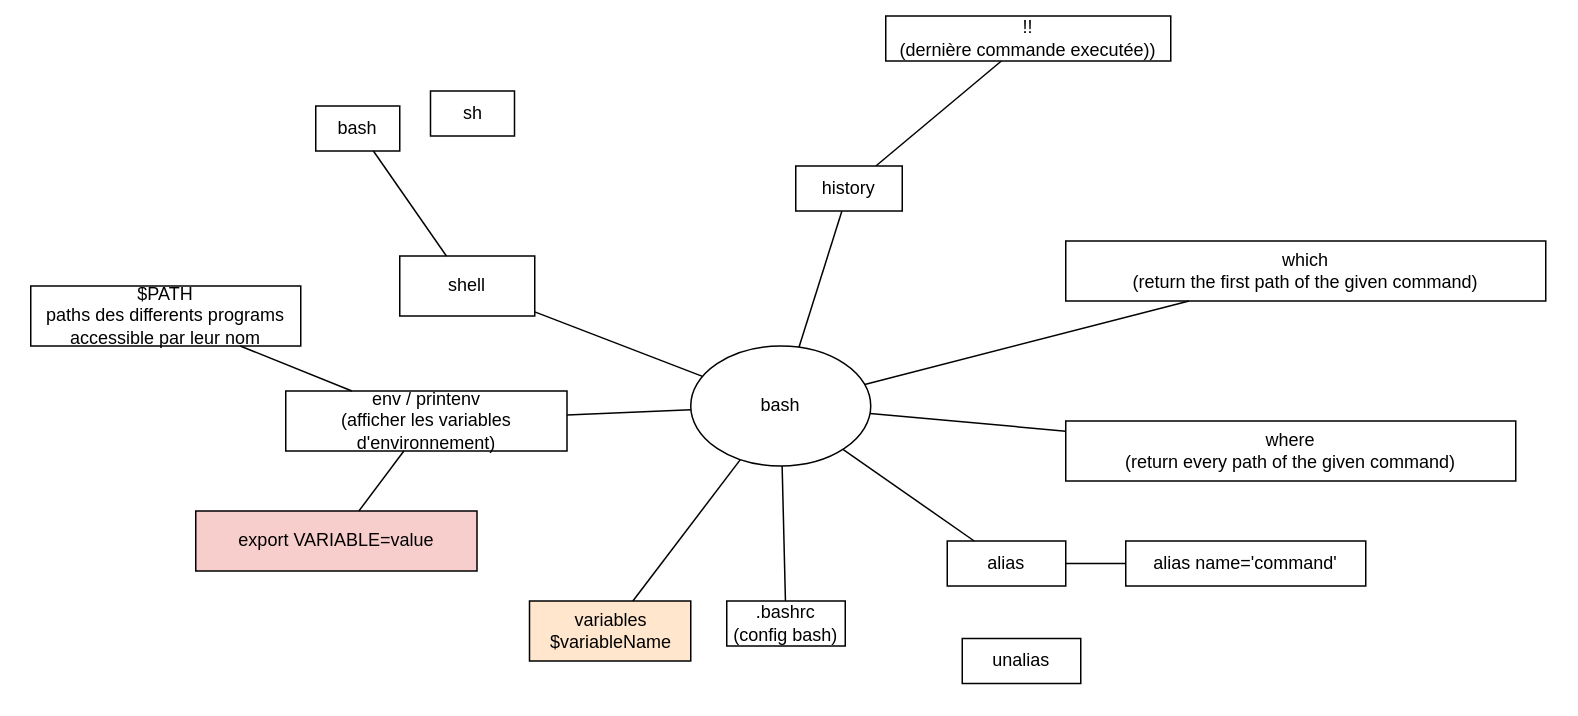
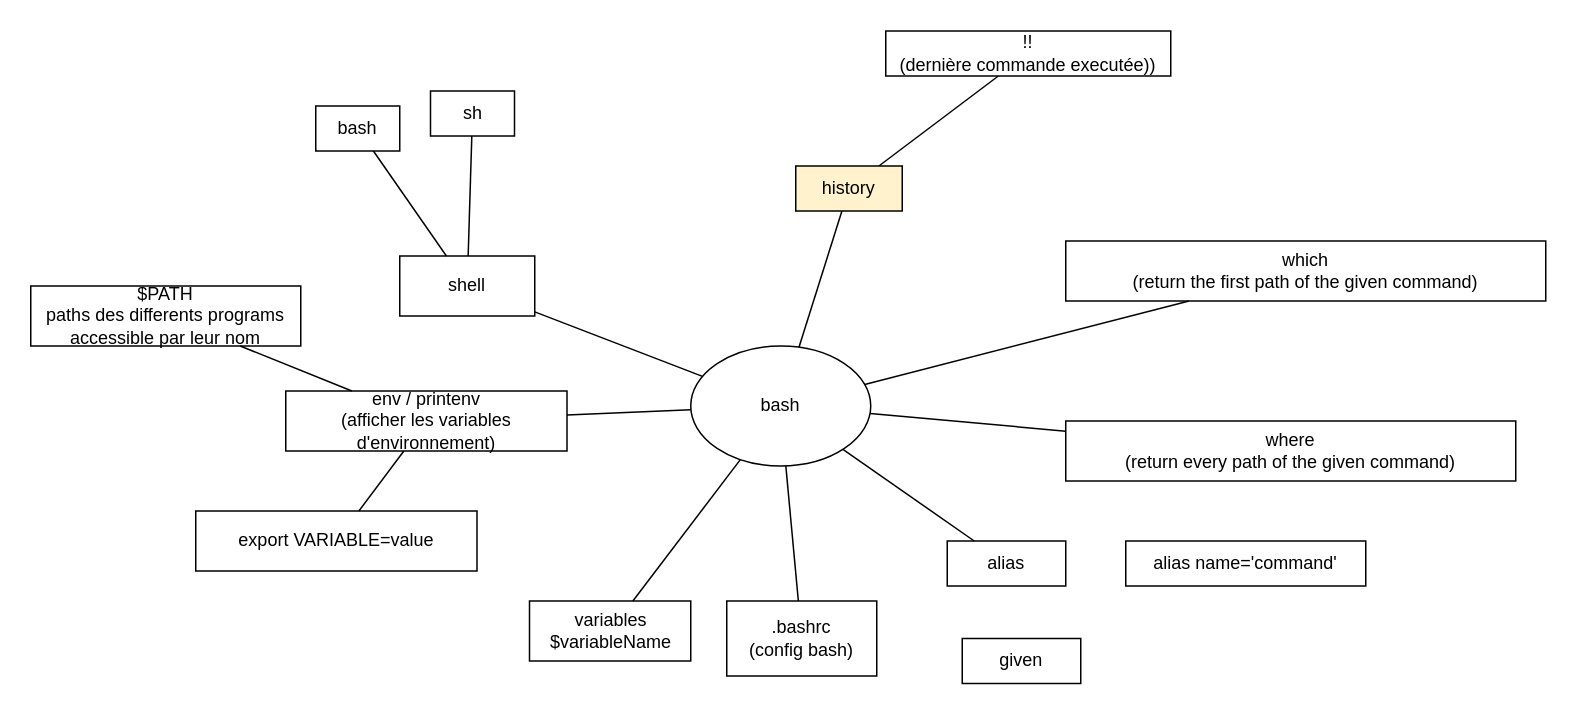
(1028, 38) -> (1028, 53)
(849, 188) -> (849, 188)
none -> (470, 196)
(336, 541) -> (336, 541)
(1096, 563) -> none
(786, 623) -> (802, 638)
(610, 631) -> (610, 631)
(1022, 661) -> (1022, 661)
